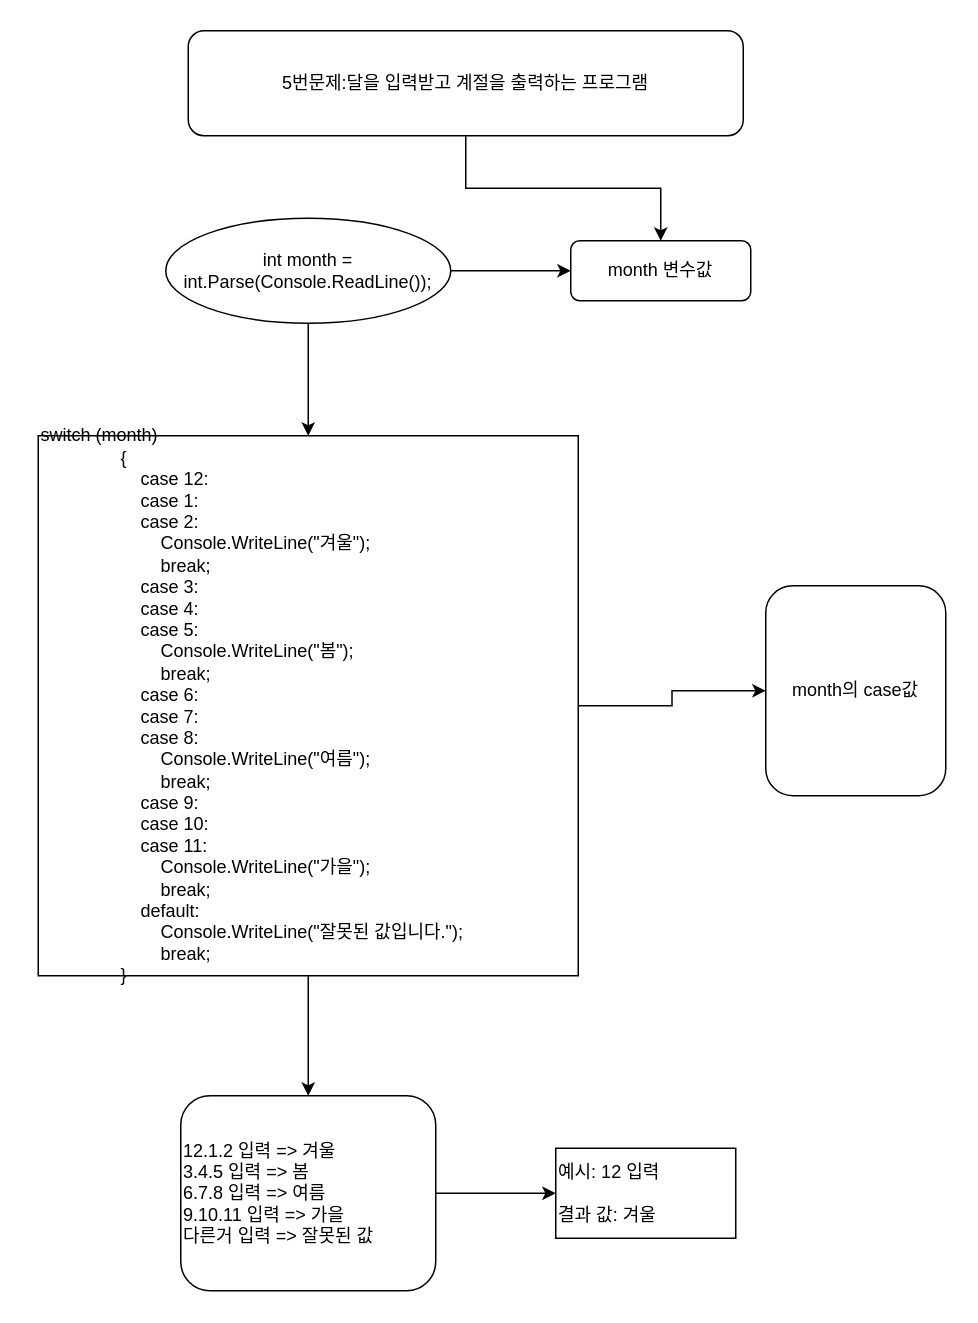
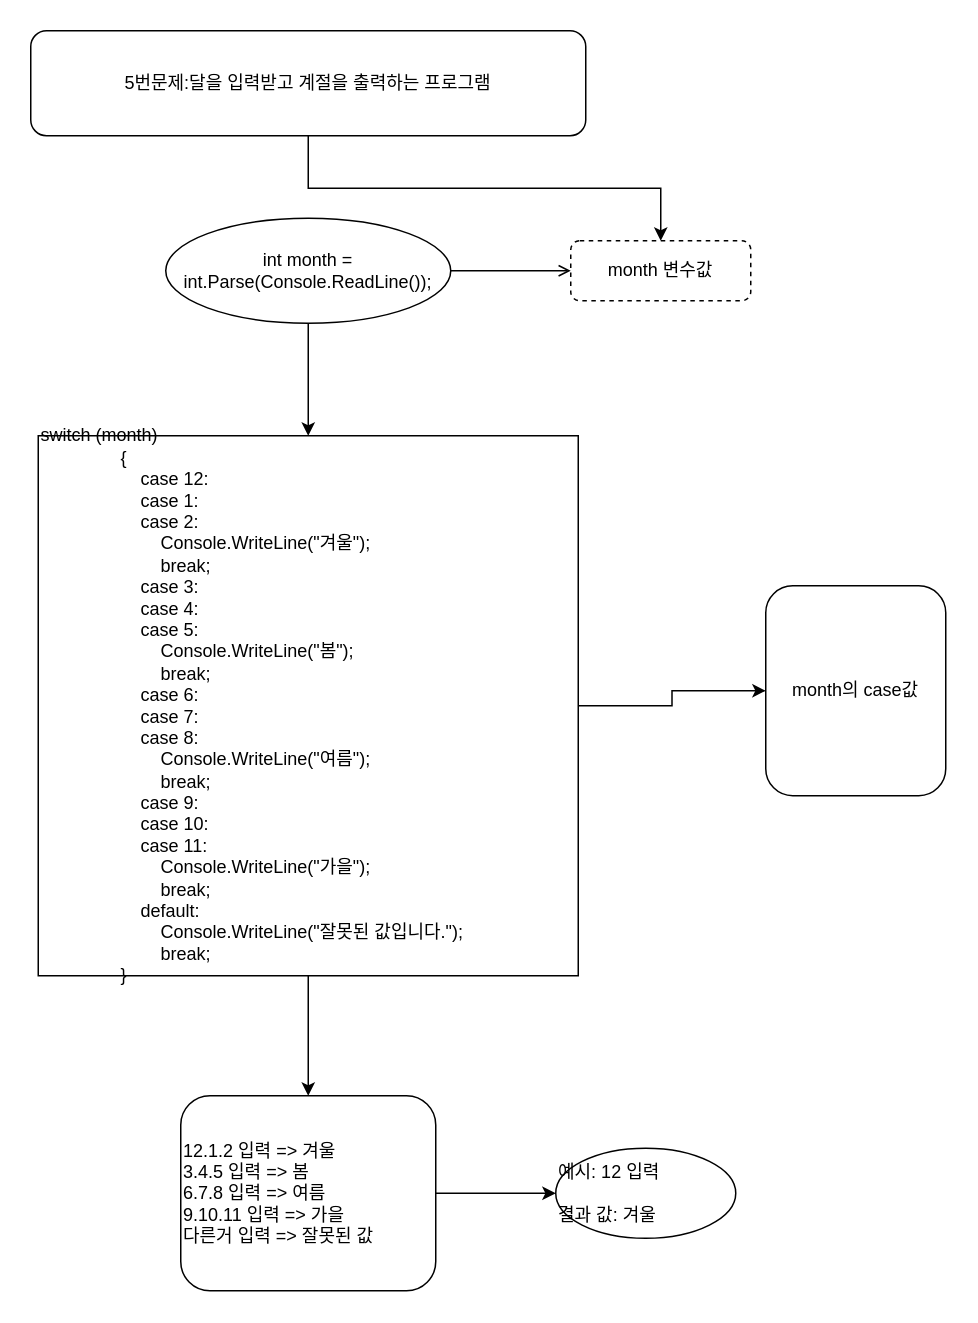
(466, 83) -> (308, 83)
(559, 271) -> (561, 271)
(661, 271) -> (661, 271)
(646, 1193) -> (646, 1193)
